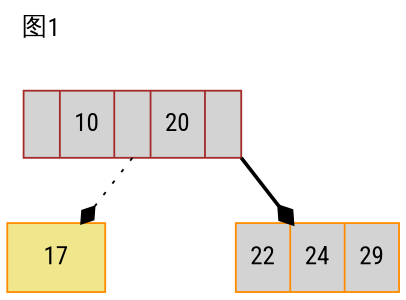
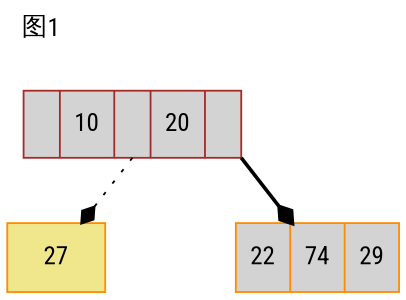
(317, 257) -> (317, 257)
(56, 258) -> (56, 258)
